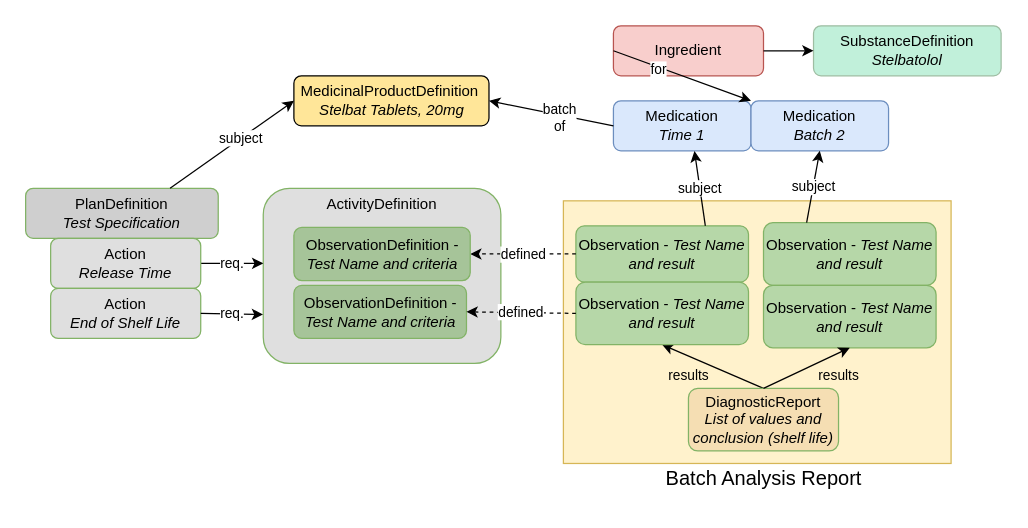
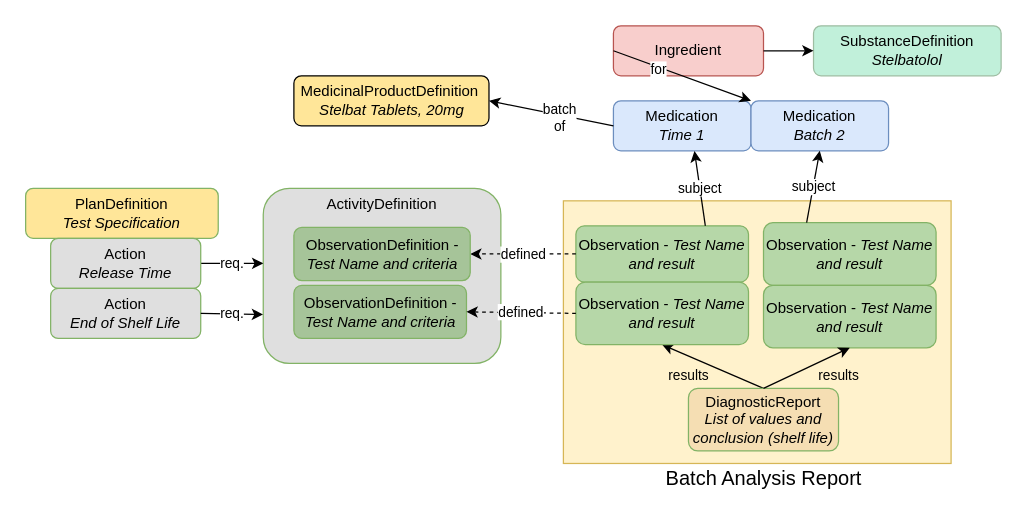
(228, 147) -> none
(122, 213) -> (122, 213)
